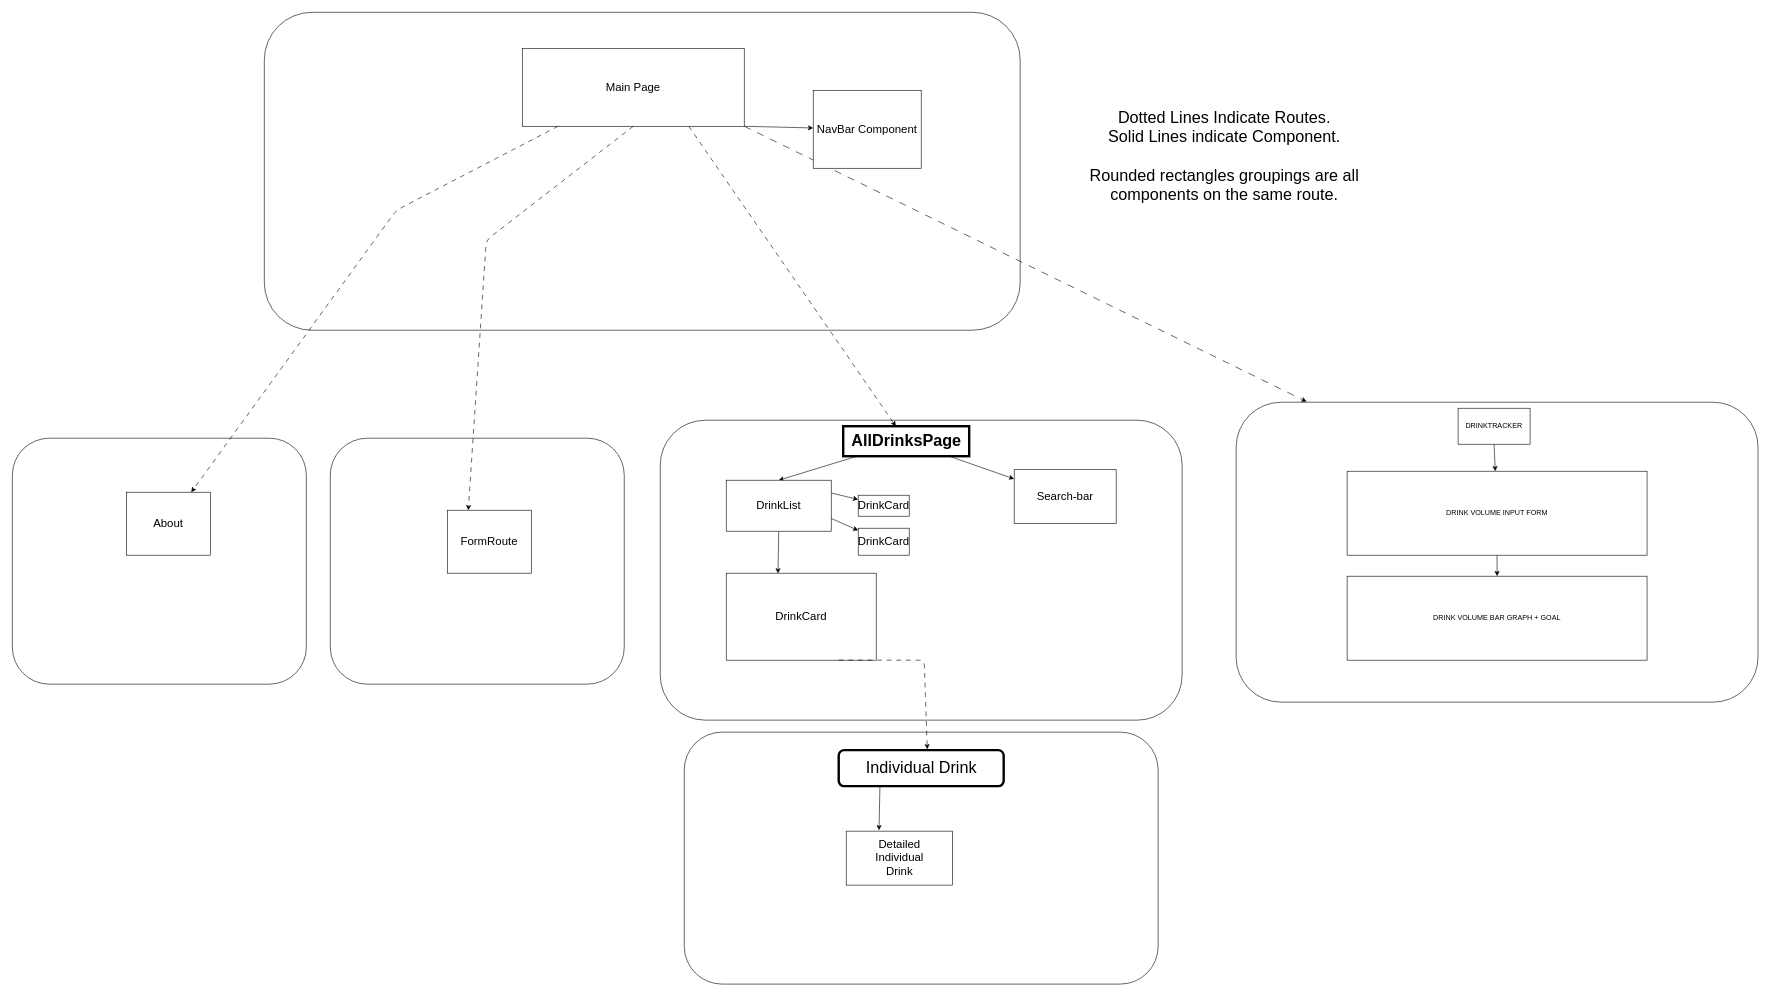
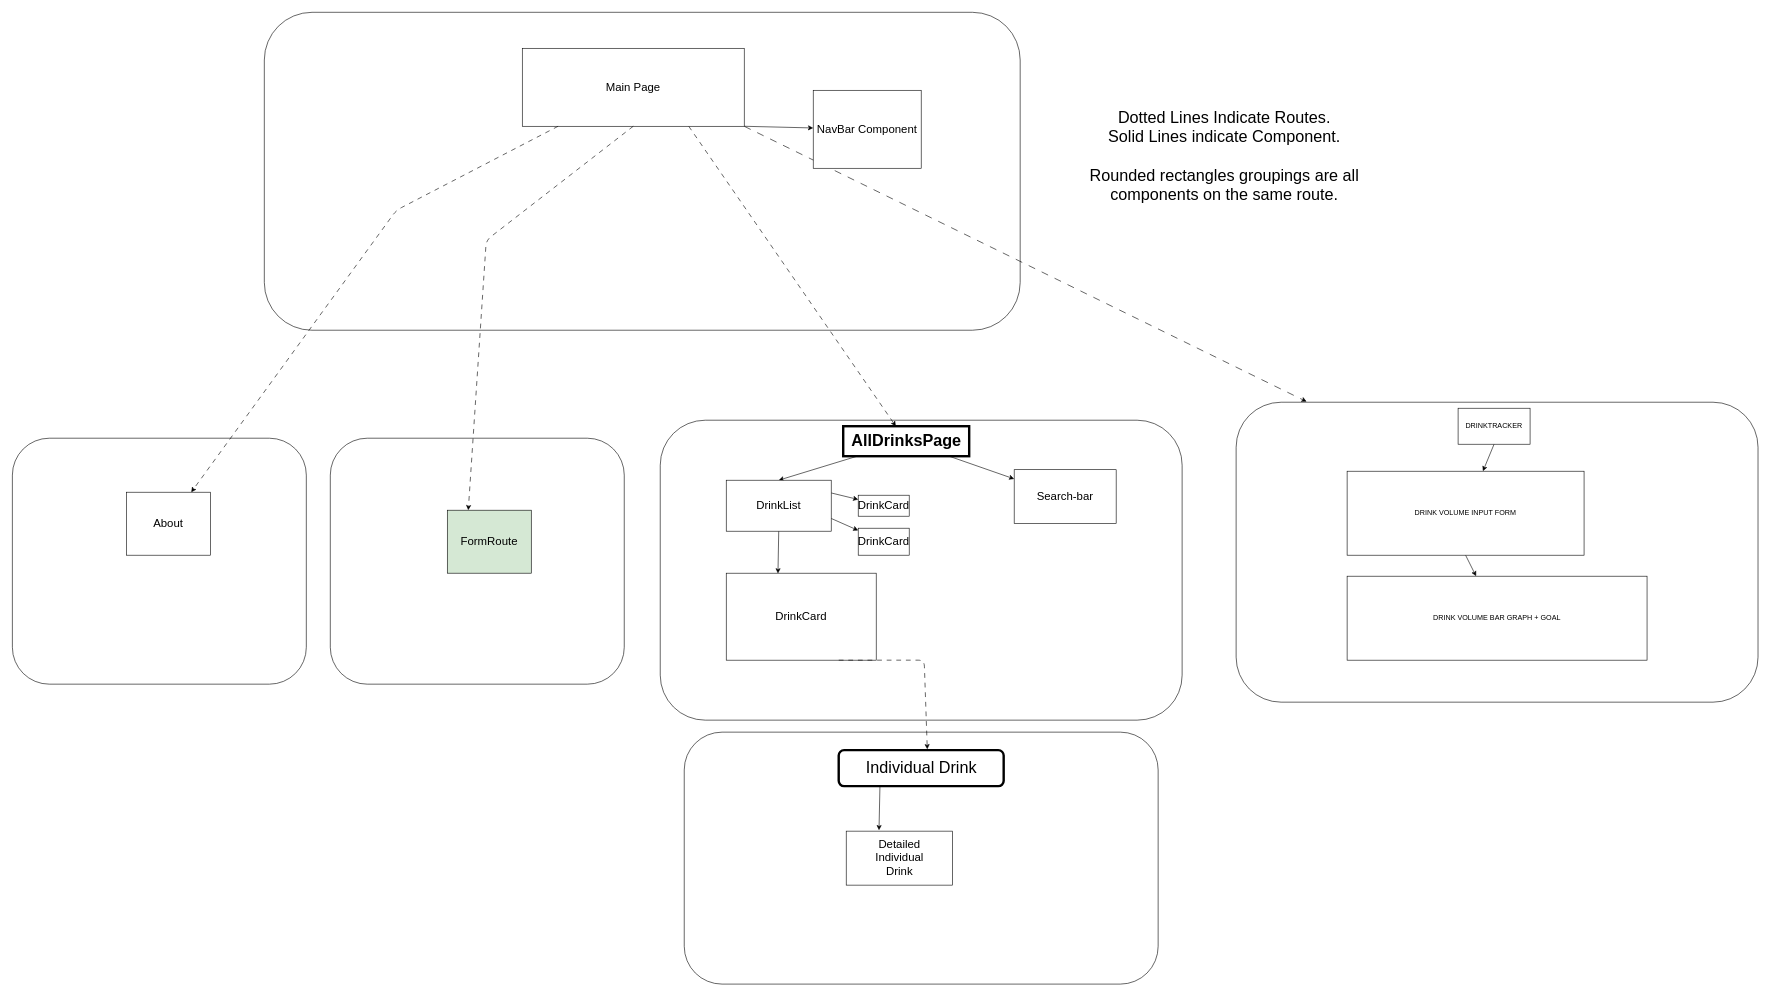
(1497, 513) -> (1466, 513)
(489, 542) -> (489, 542)
